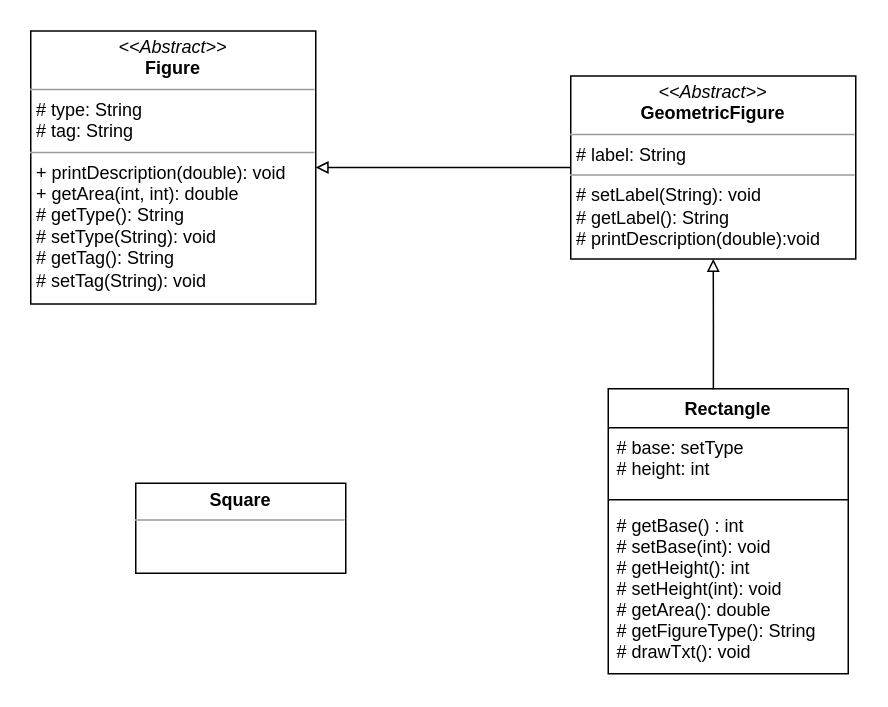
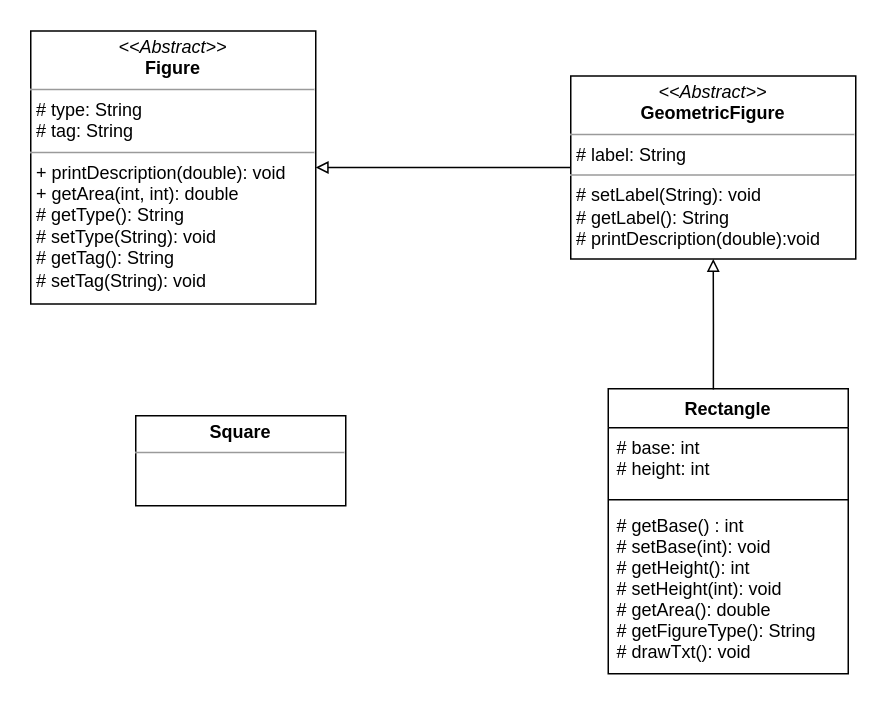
(685, 448) -> (663, 448)
(241, 528) -> (241, 461)
